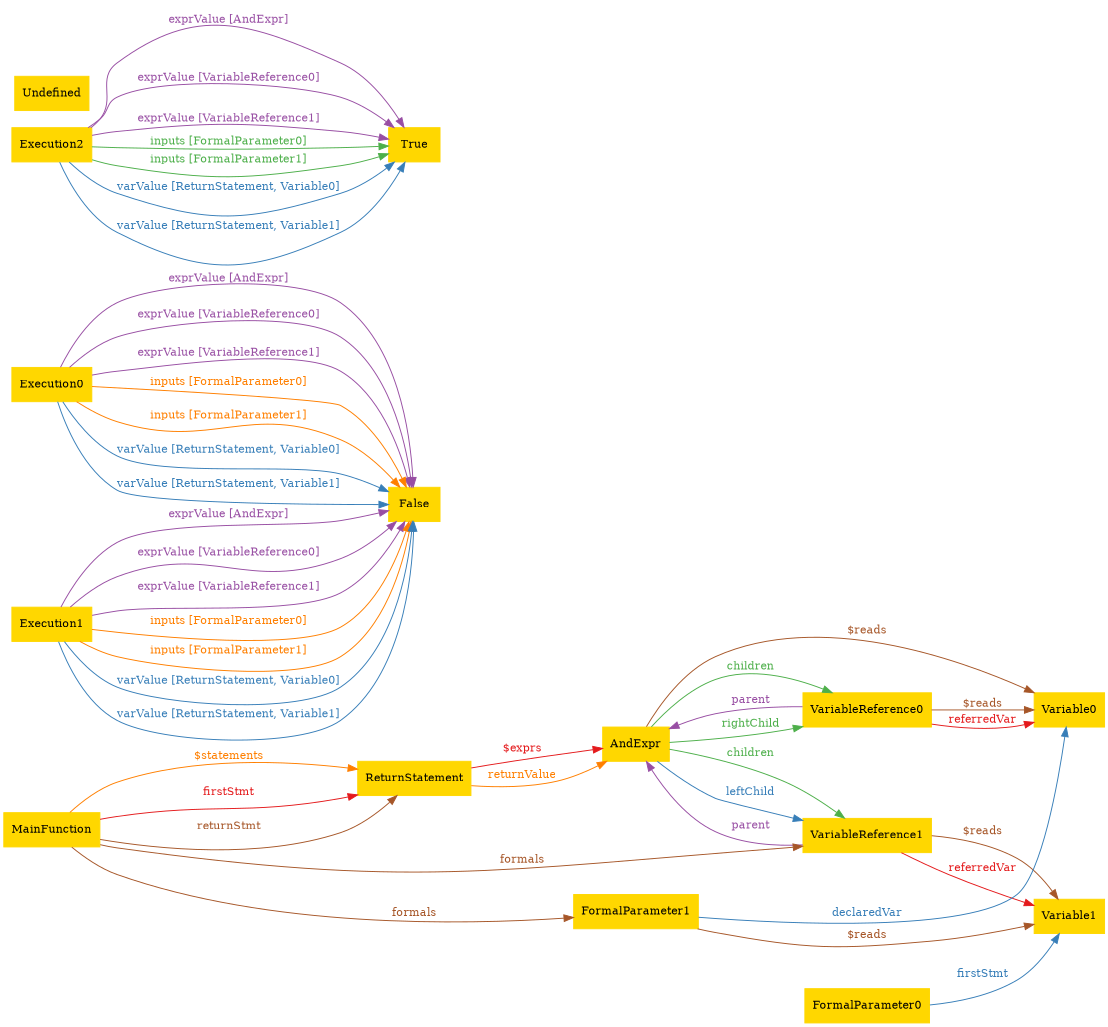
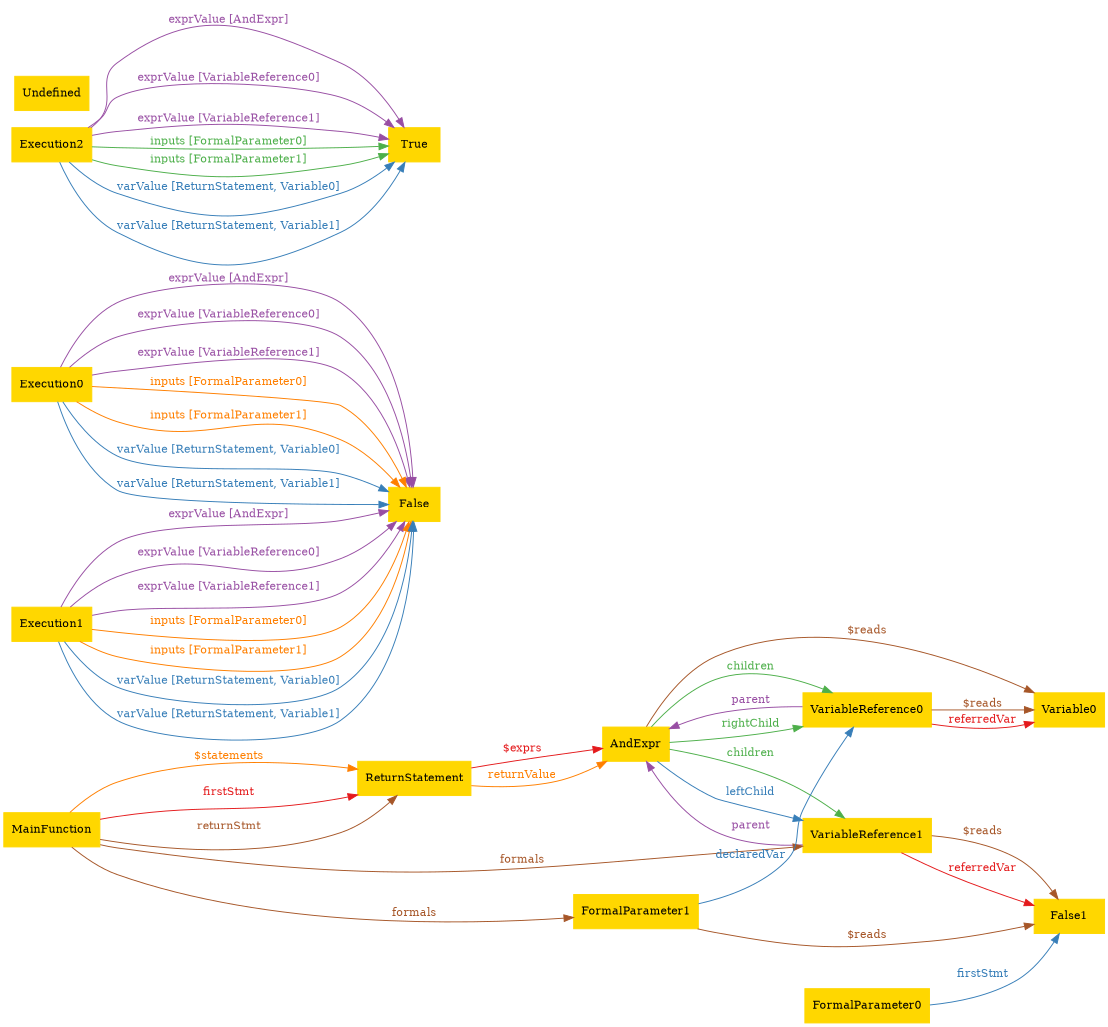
(1069, 916) -> (1069, 916)
(943, 917) -> (797, 836)
